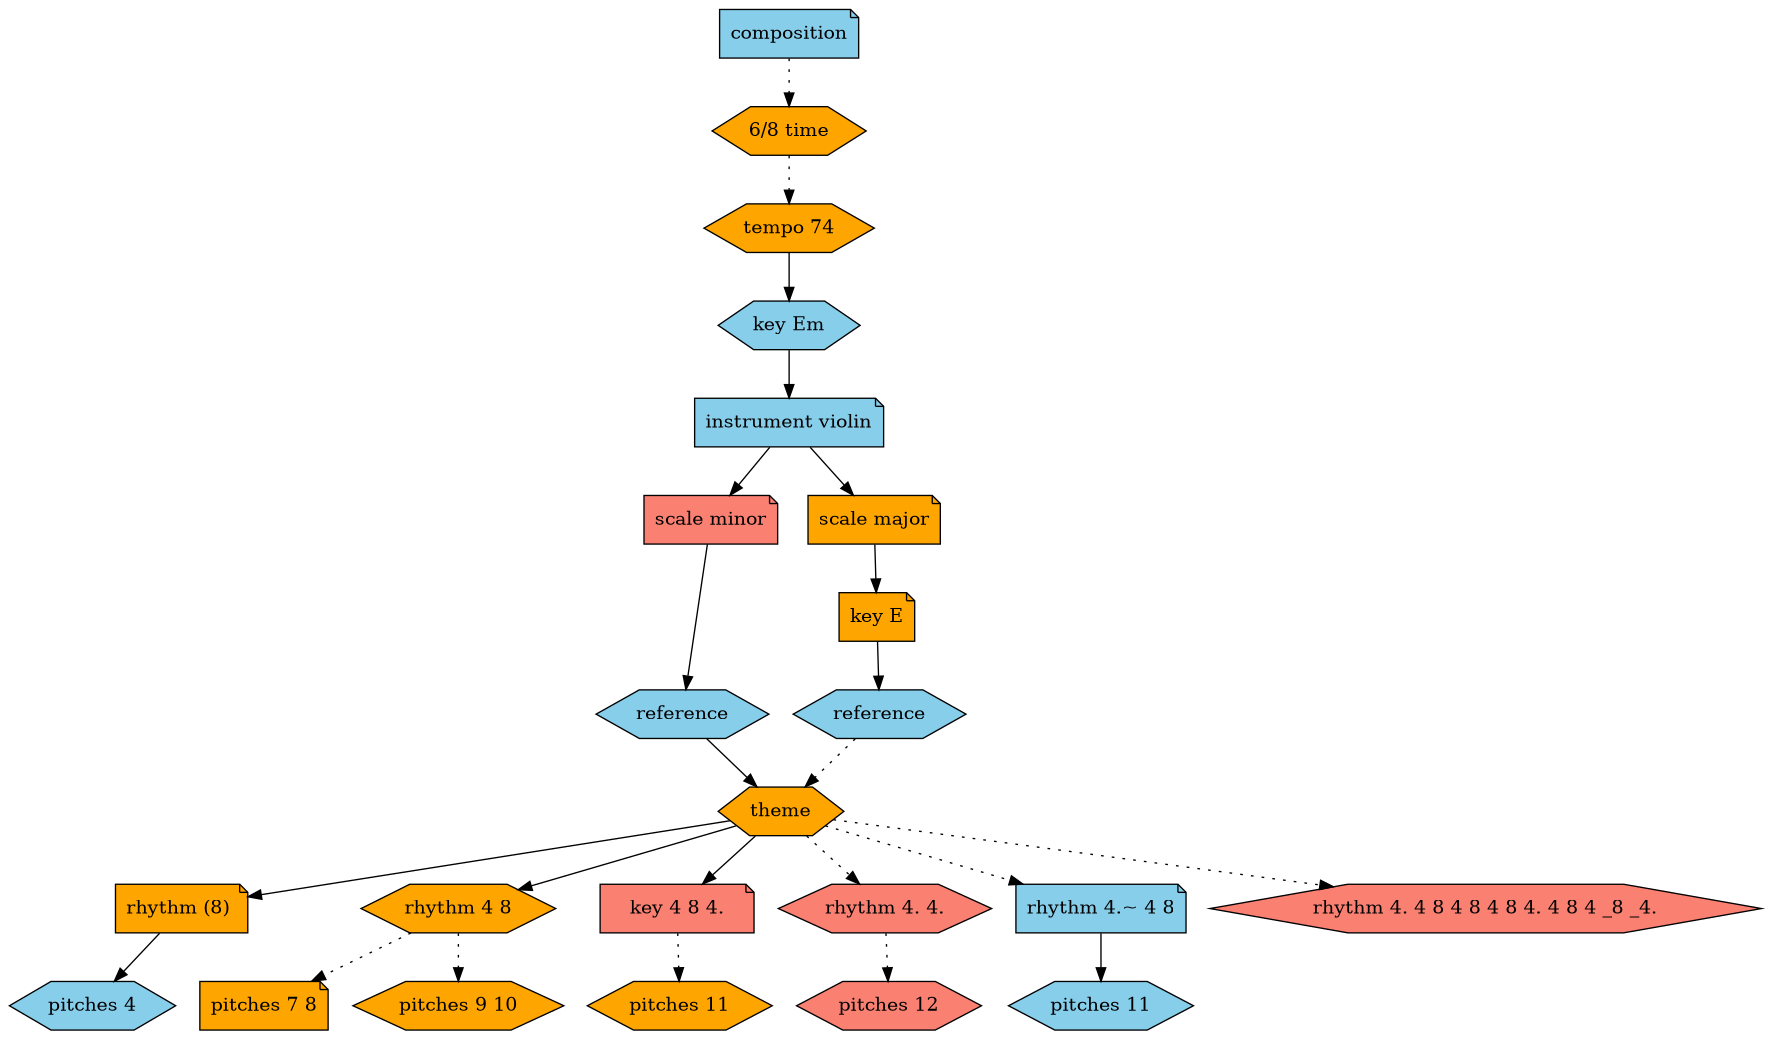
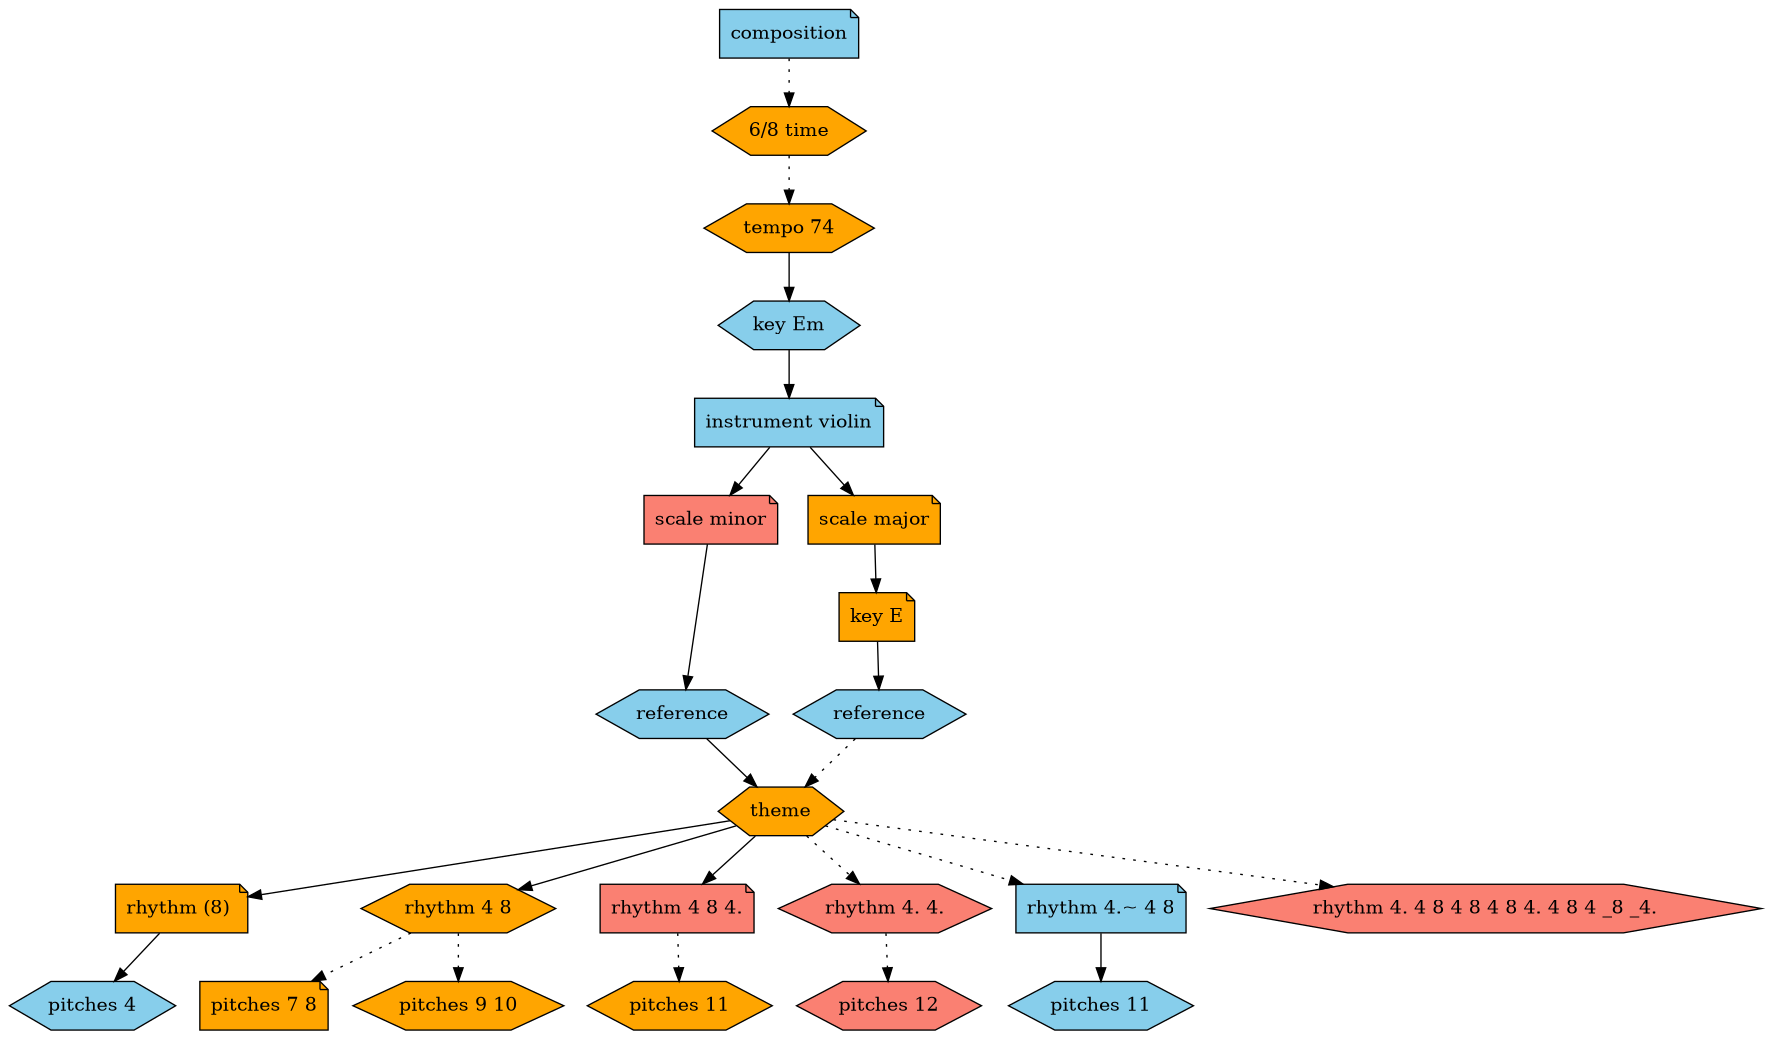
(677, 909) -> (677, 909)
